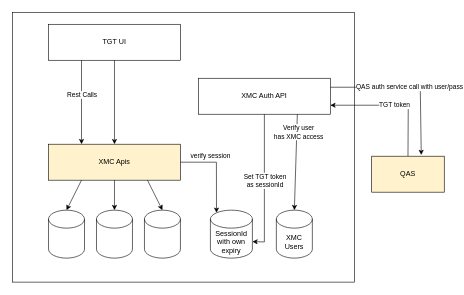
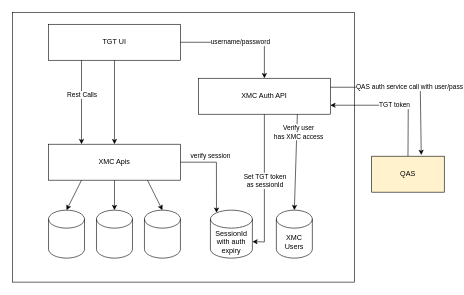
none -> (252, 42)
(114, 162) -> (114, 162)
(231, 242) -> (231, 242)
